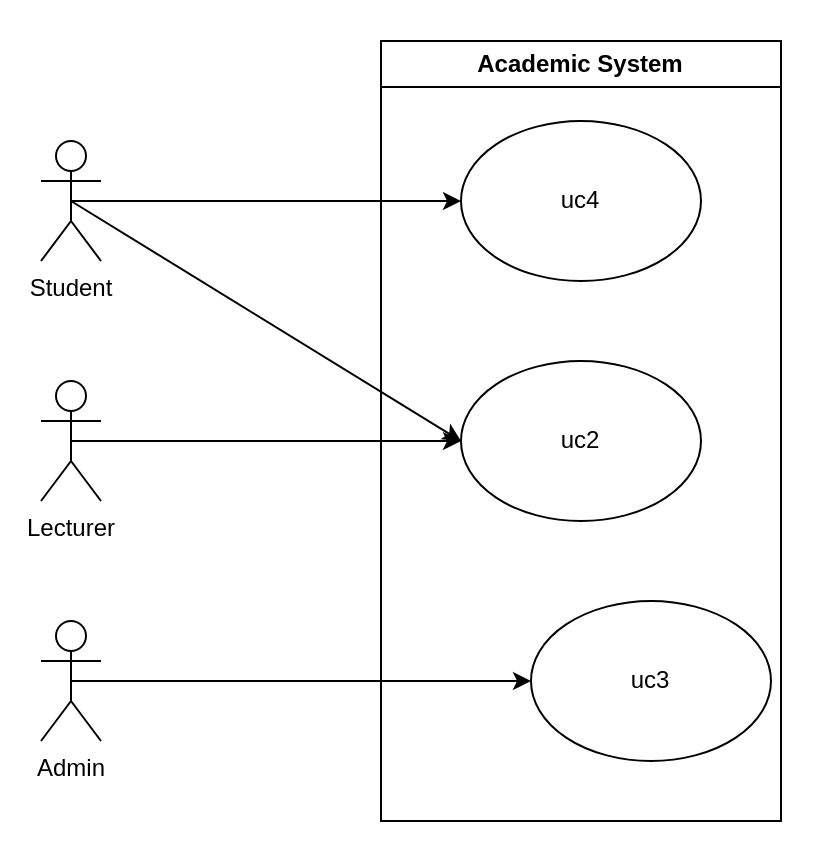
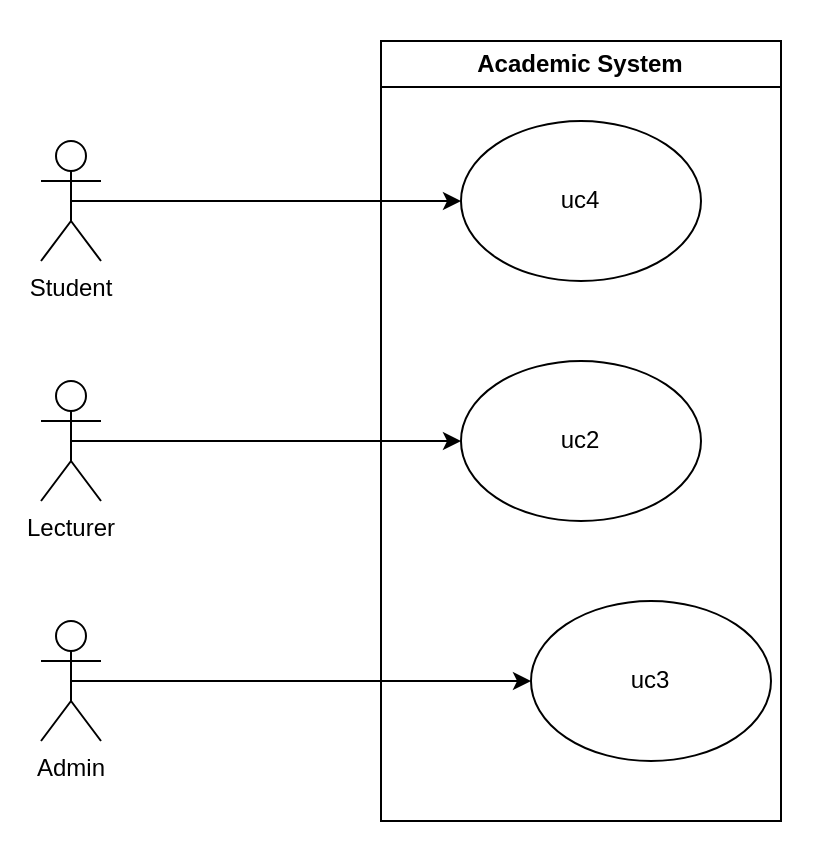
(227, 297) -> none
